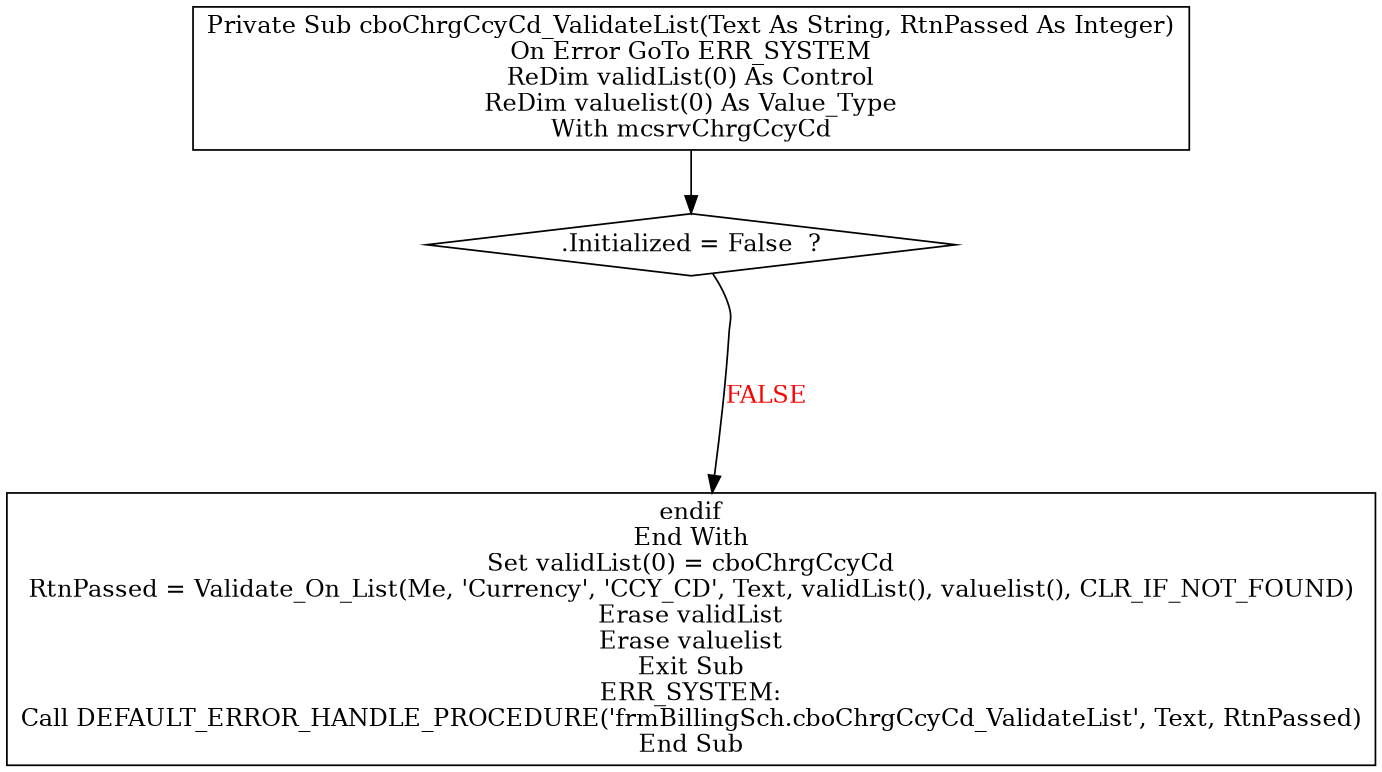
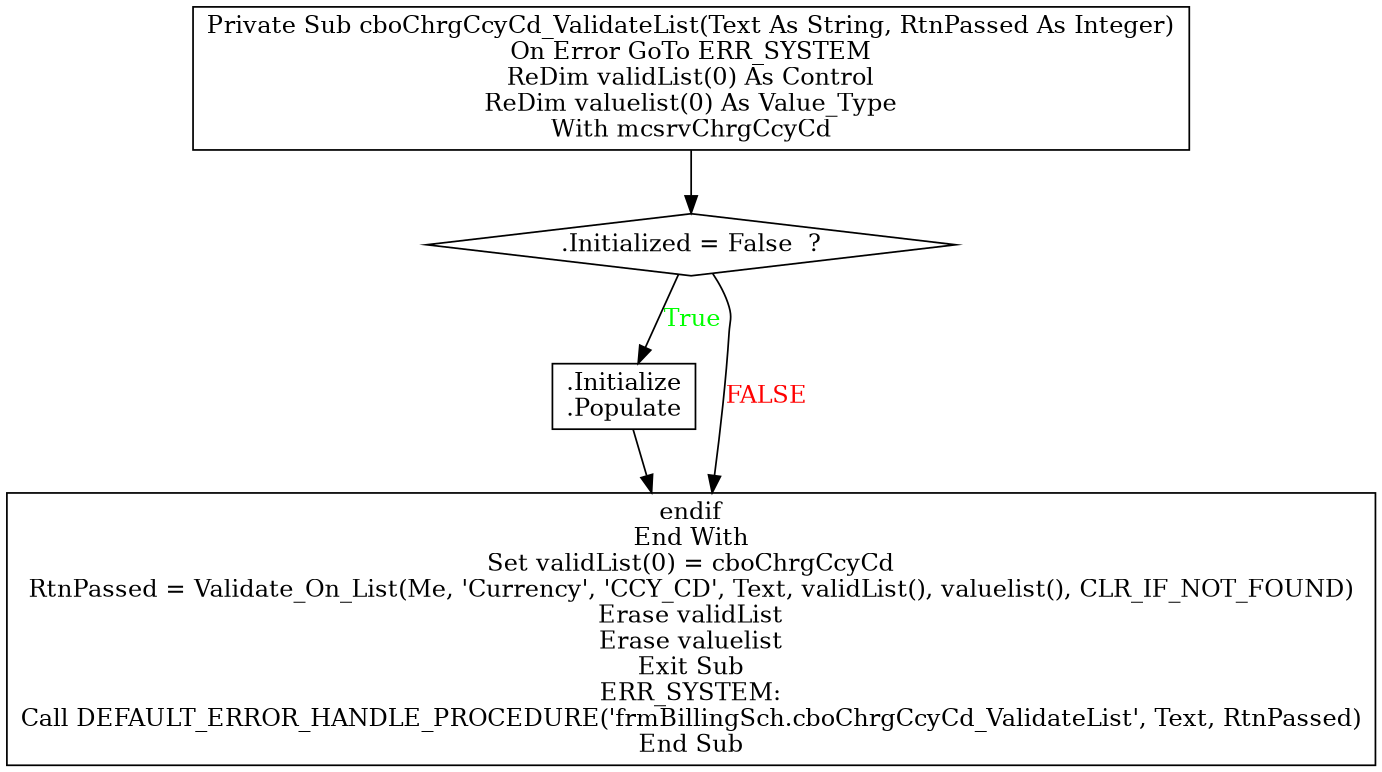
none -> (624, 396)
